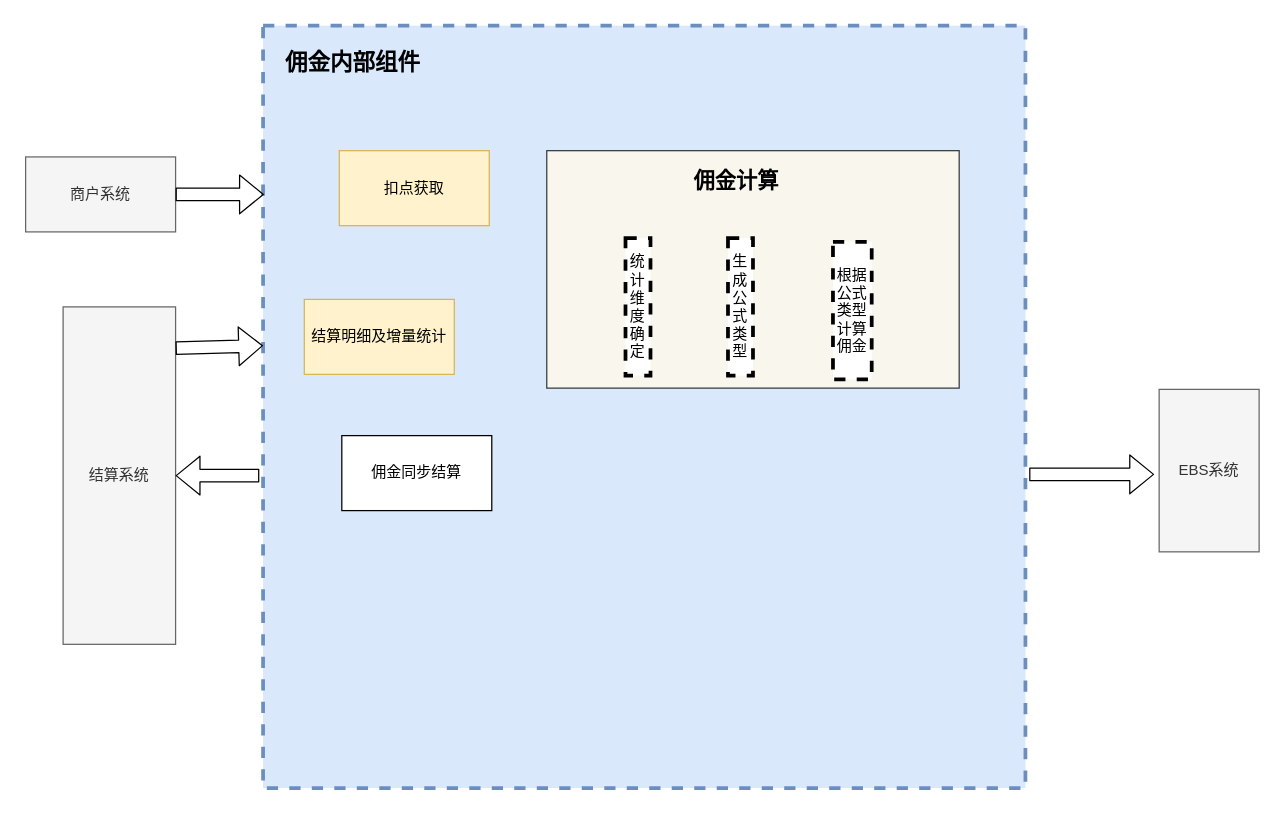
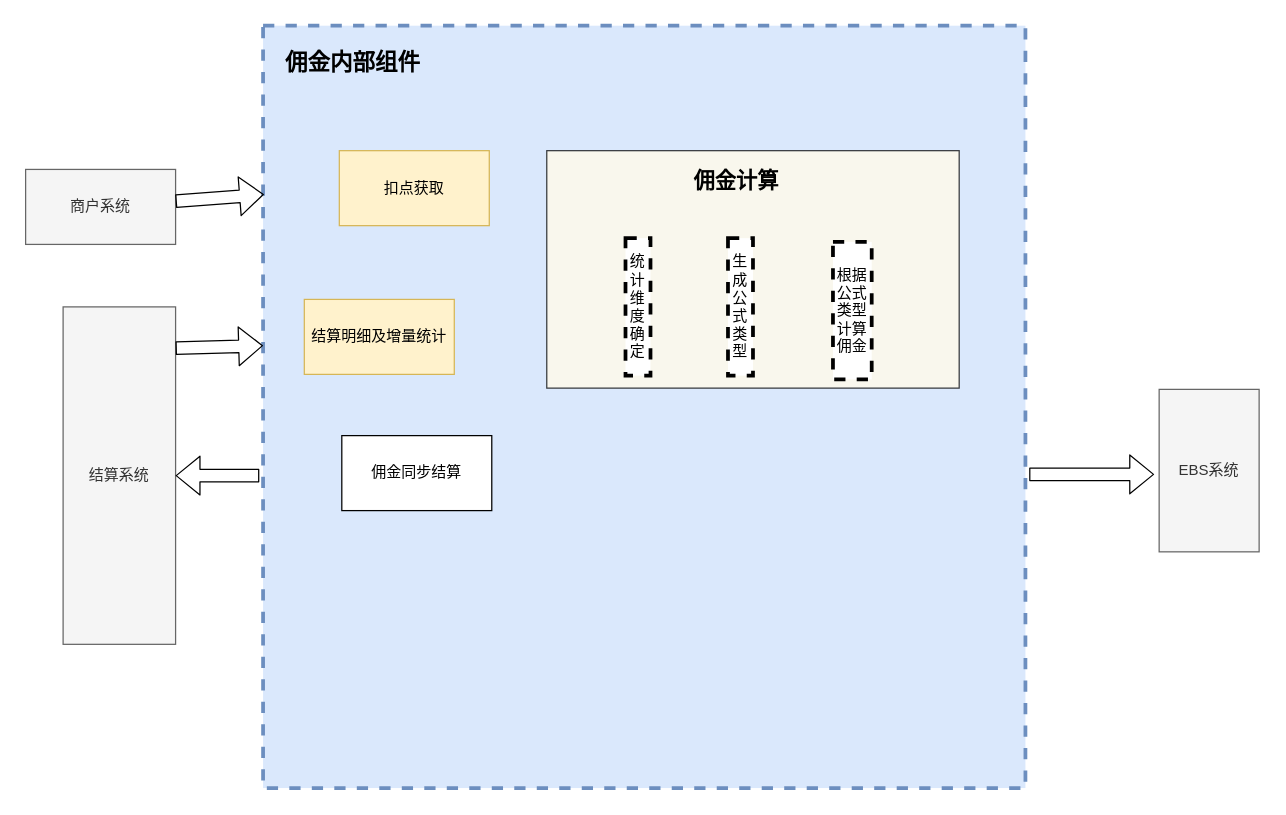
(101, 194) -> (101, 207)
